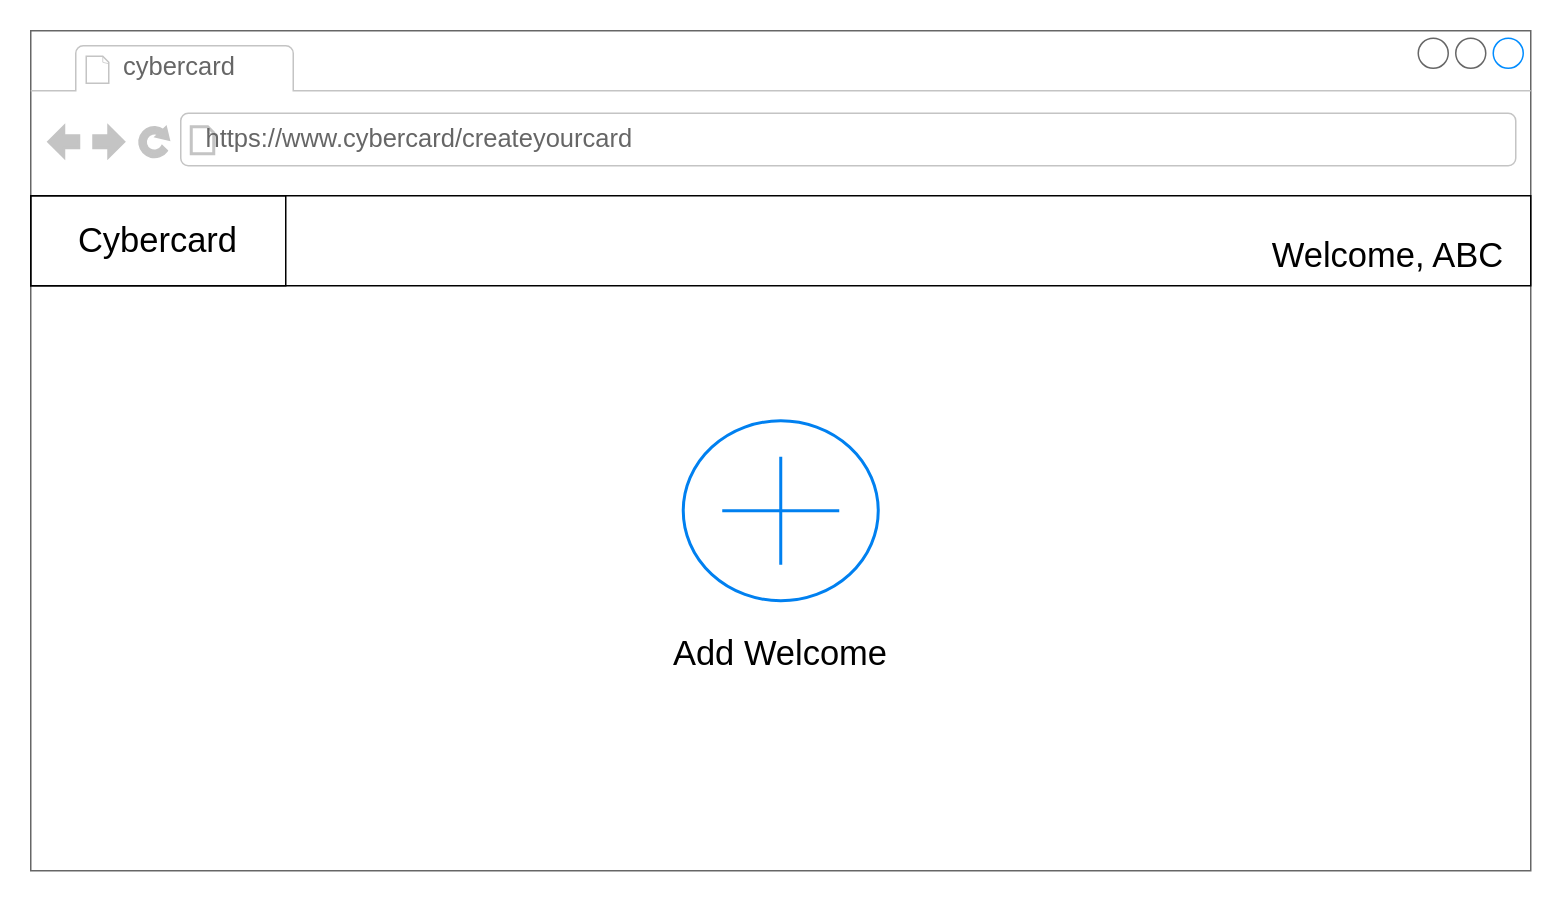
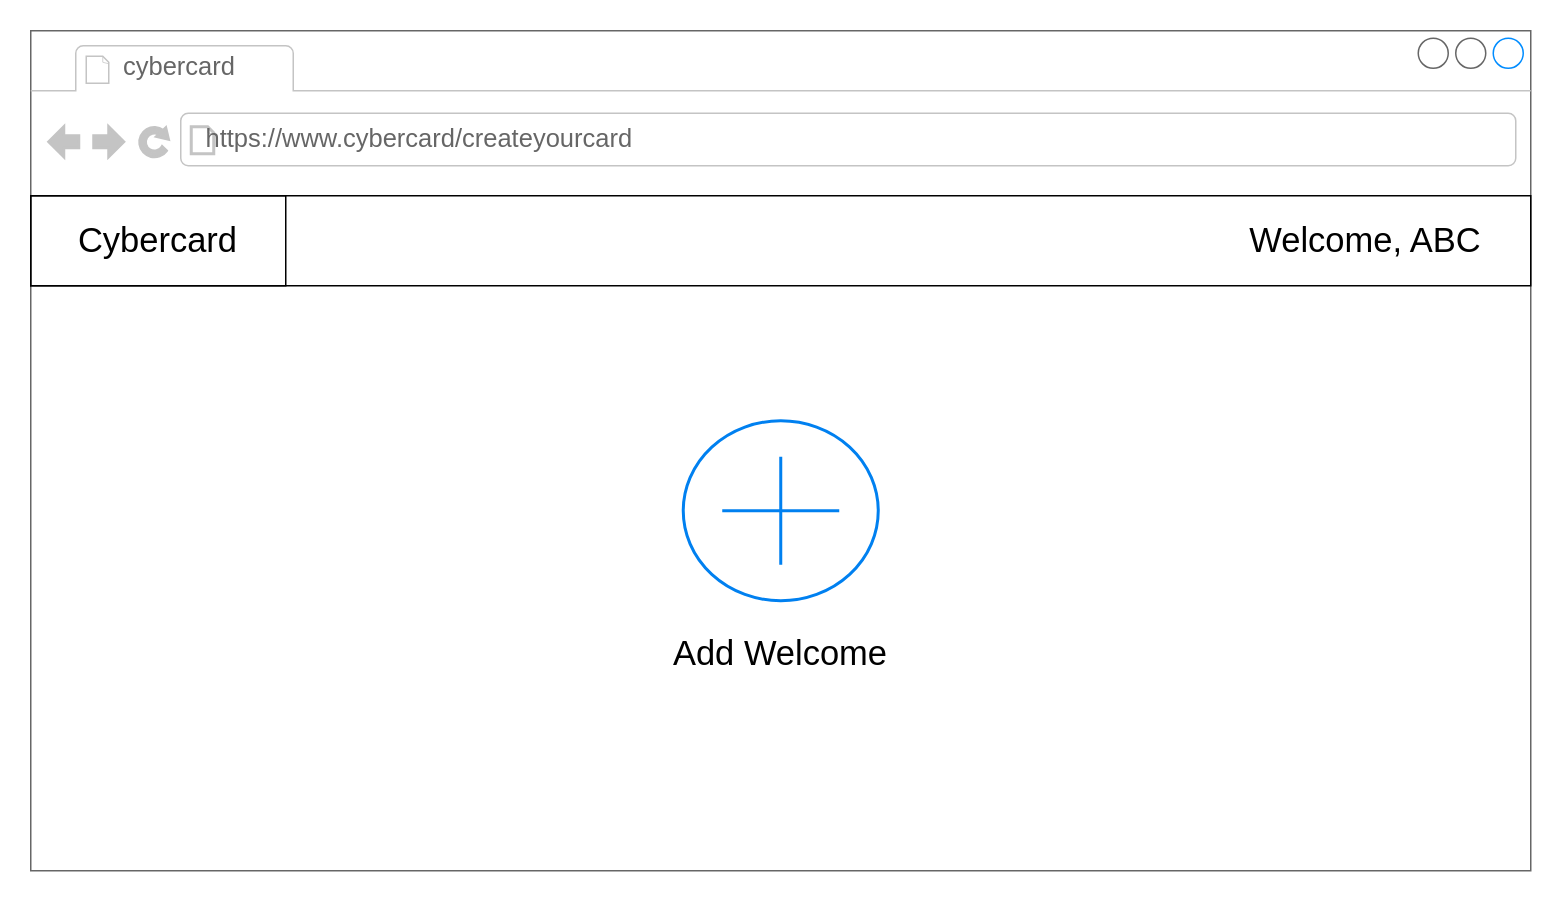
(1388, 256) -> (1366, 241)
